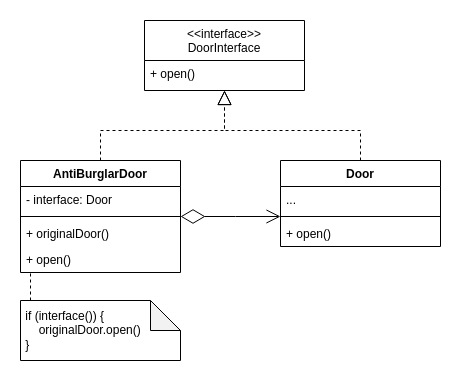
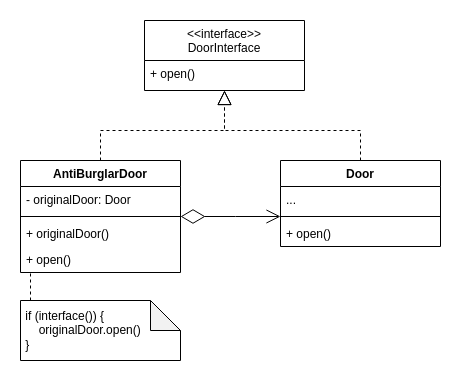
(77, 200) -> (84, 200)
